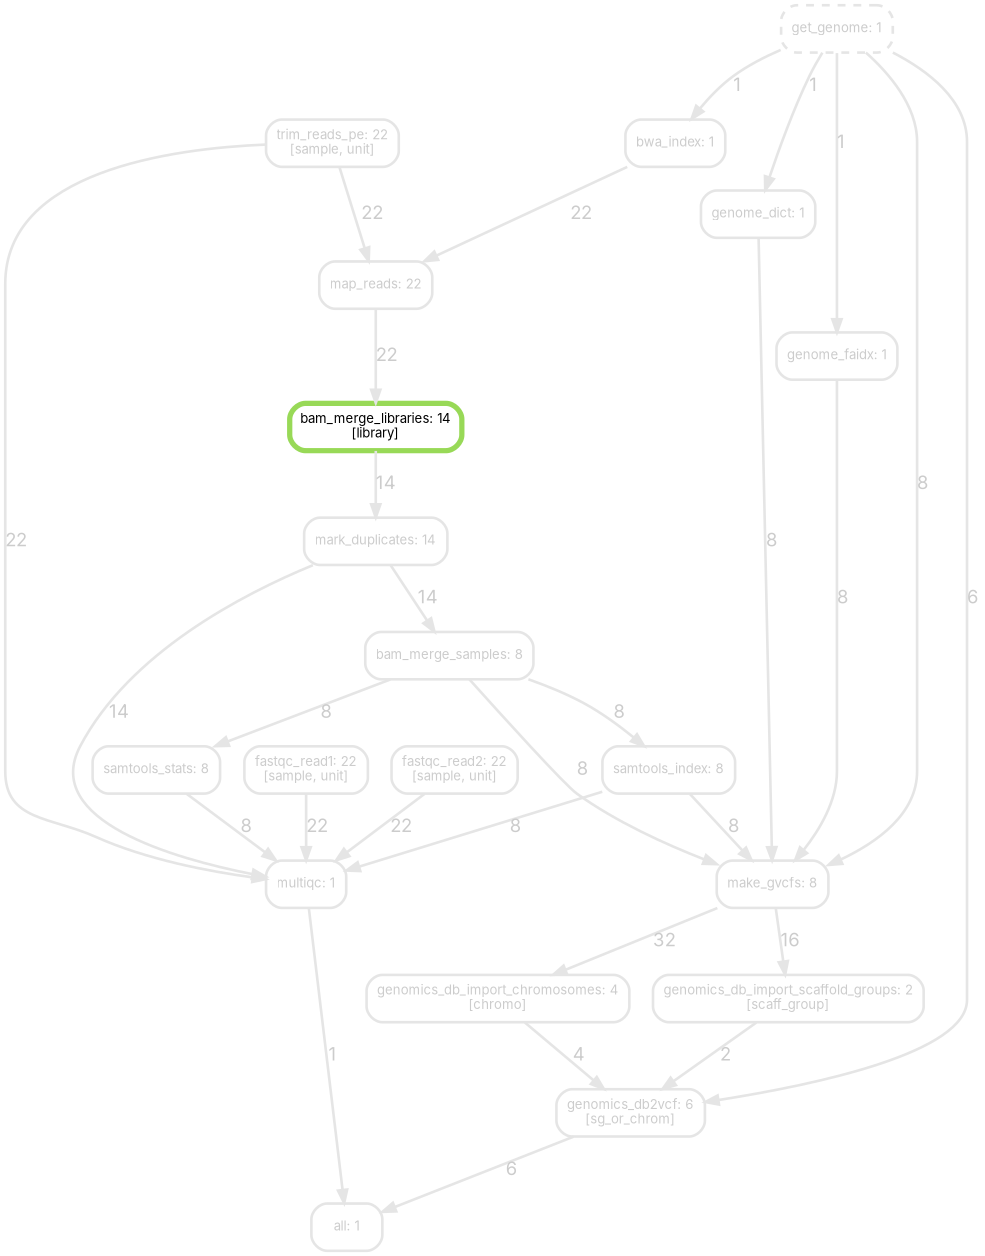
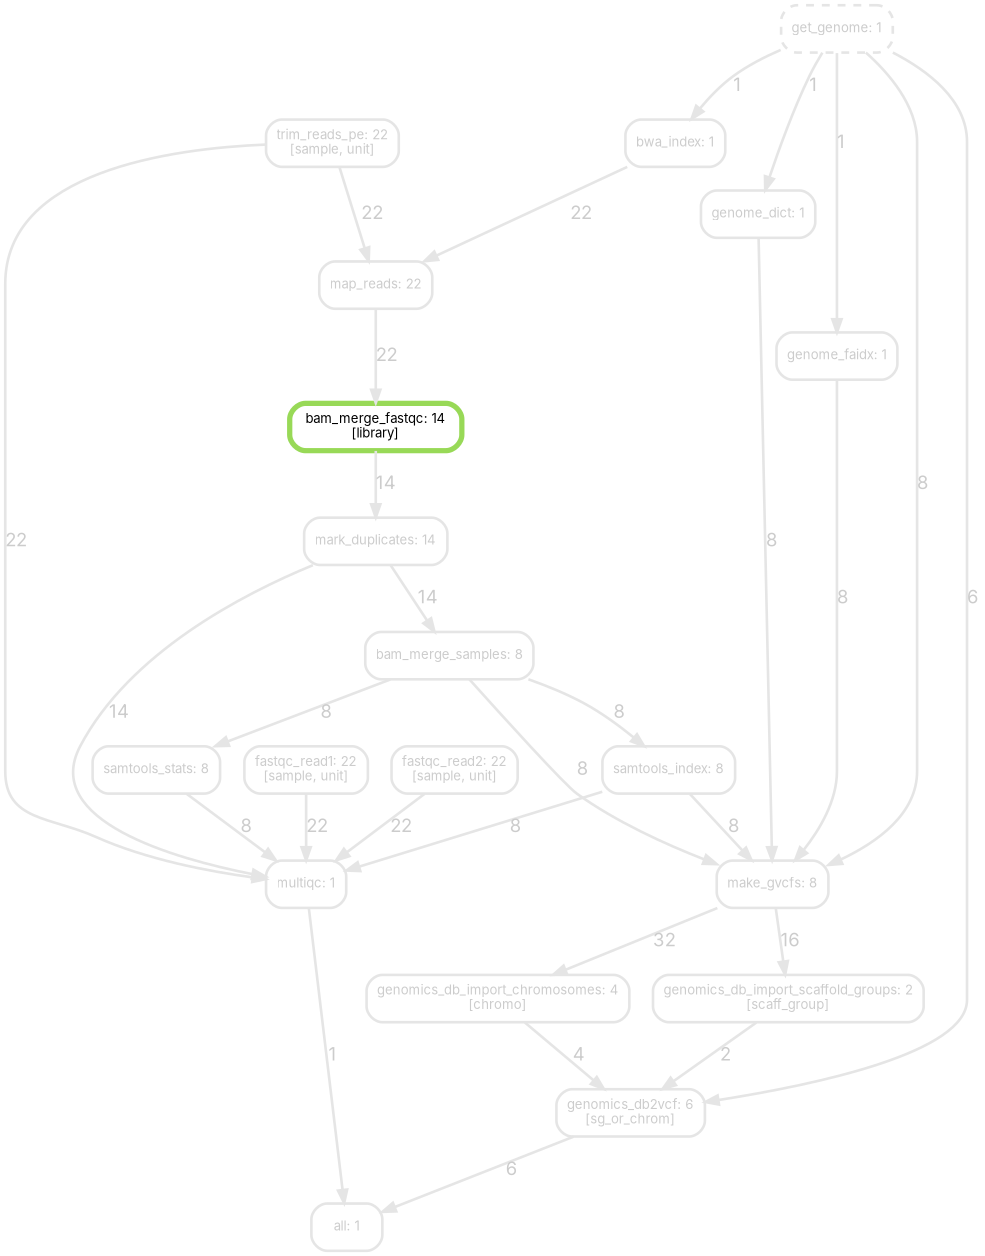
(376, 427) -> (376, 427)
